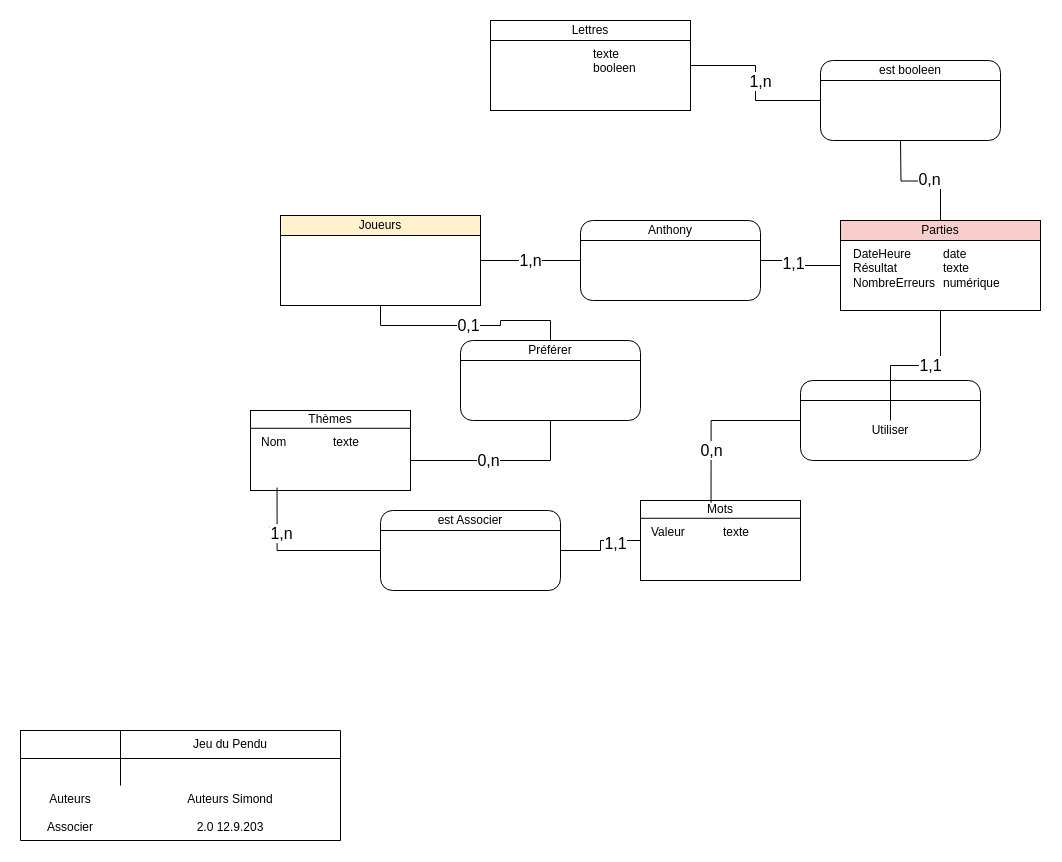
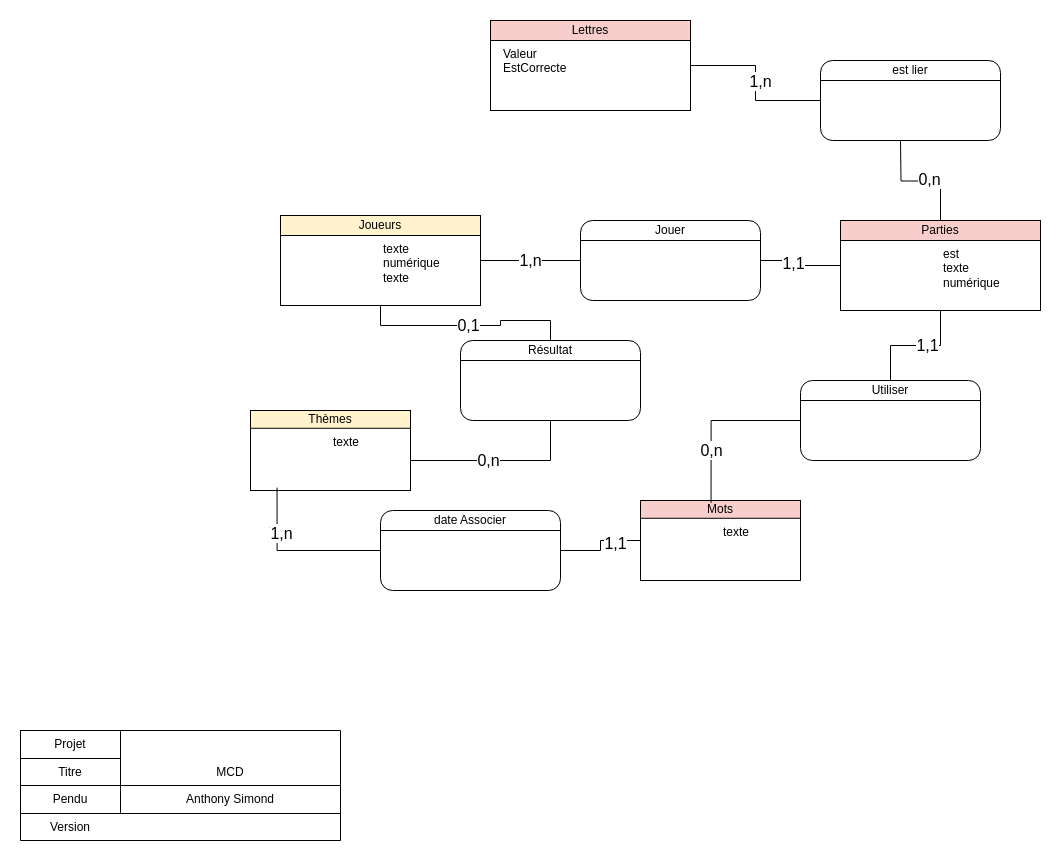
(591, 31) -> (591, 31)
(637, 66) -> none
none -> (547, 71)
(911, 71) -> (911, 71)
(671, 231) -> (671, 231)
none -> (427, 261)
(972, 269) -> (972, 269)
(897, 271) -> none
(551, 351) -> (551, 351)
(331, 419) -> (331, 419)
(891, 431) -> (891, 391)
(280, 439) -> none
(721, 509) -> (721, 509)
(471, 521) -> (471, 521)
(685, 545) -> none
none -> (71, 745)
(231, 745) -> none
none -> (71, 772)
none -> (231, 772)
(71, 800) -> (71, 800)
(231, 800) -> (231, 800)
(231, 827) -> none
(71, 828) -> (71, 828)
